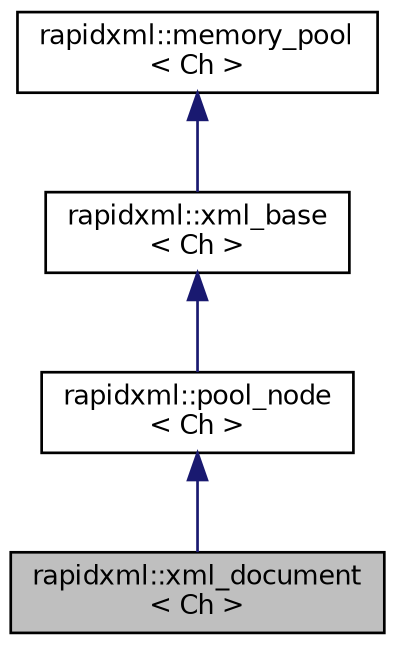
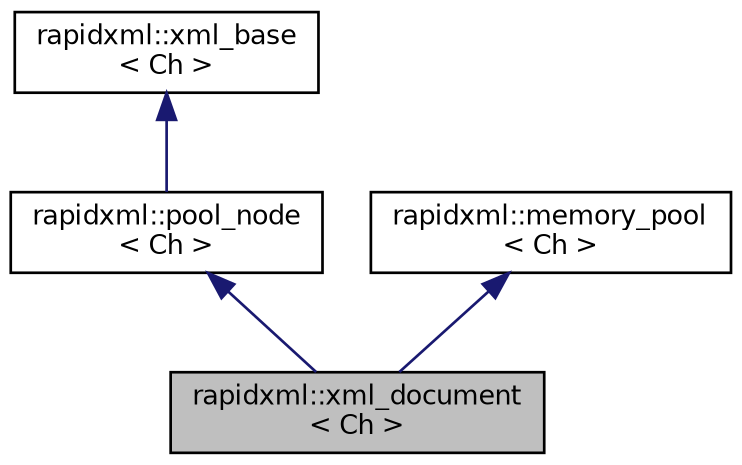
(198, 156) -> (444, 332)
